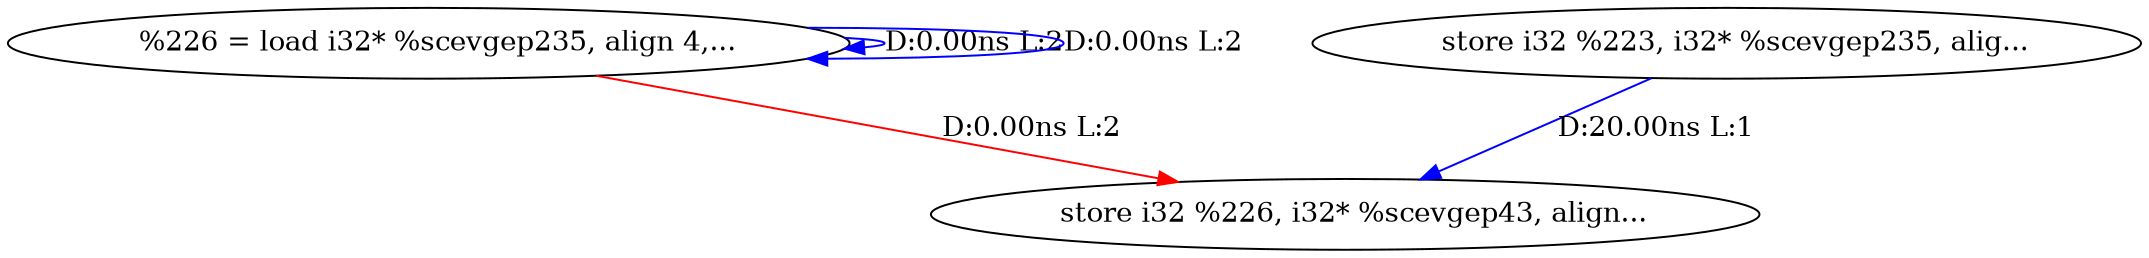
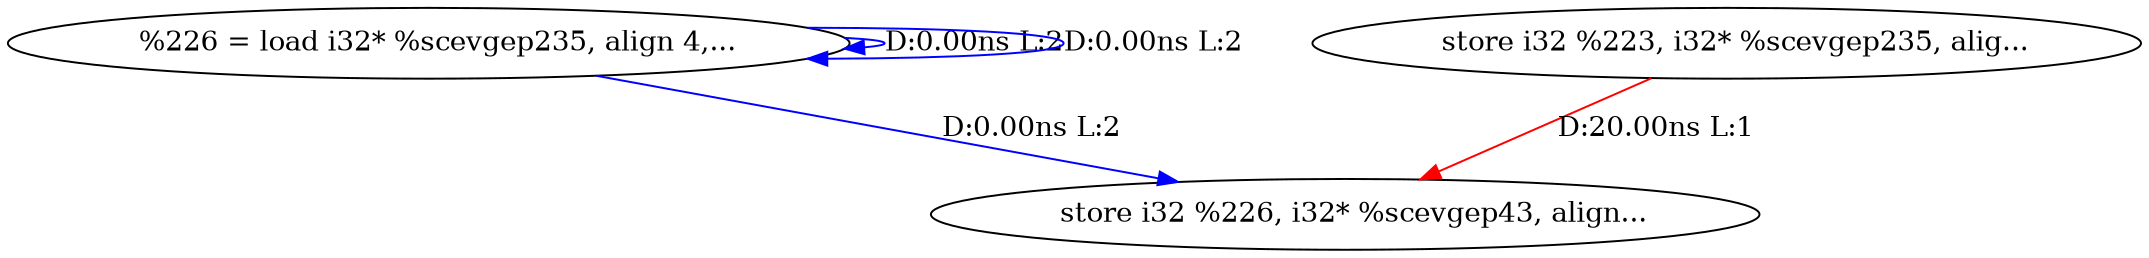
(1545, 125) -> (1545, 125)
(877, 127) -> (877, 127)
